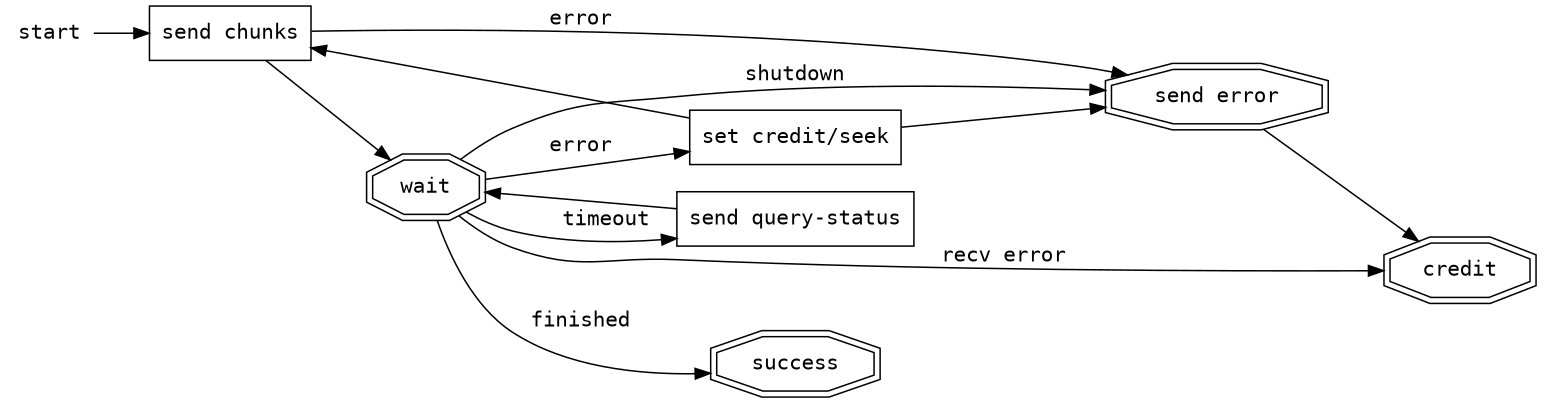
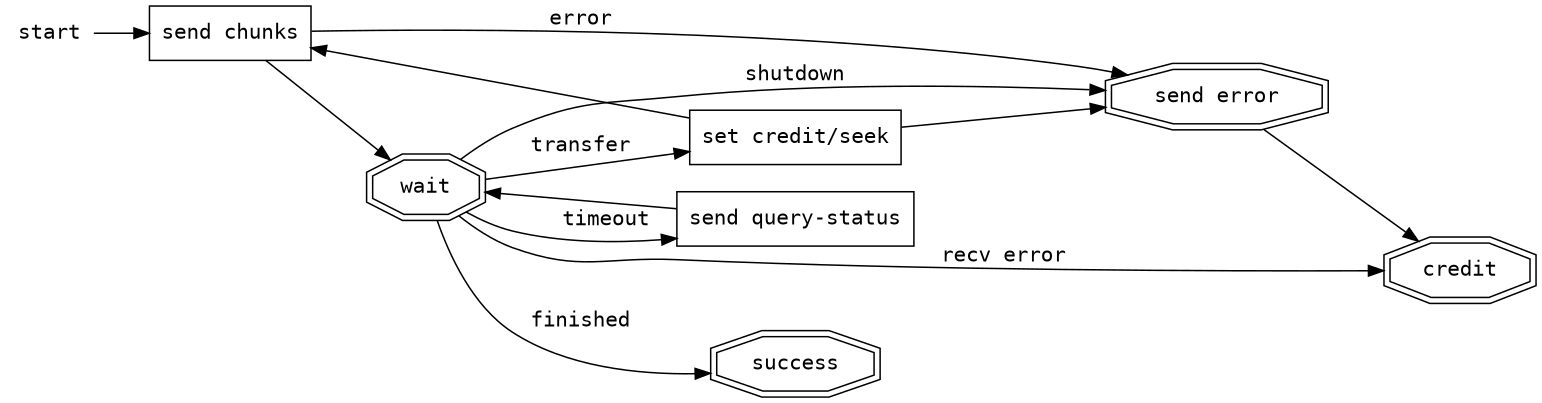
(581, 146) -> (581, 146)
